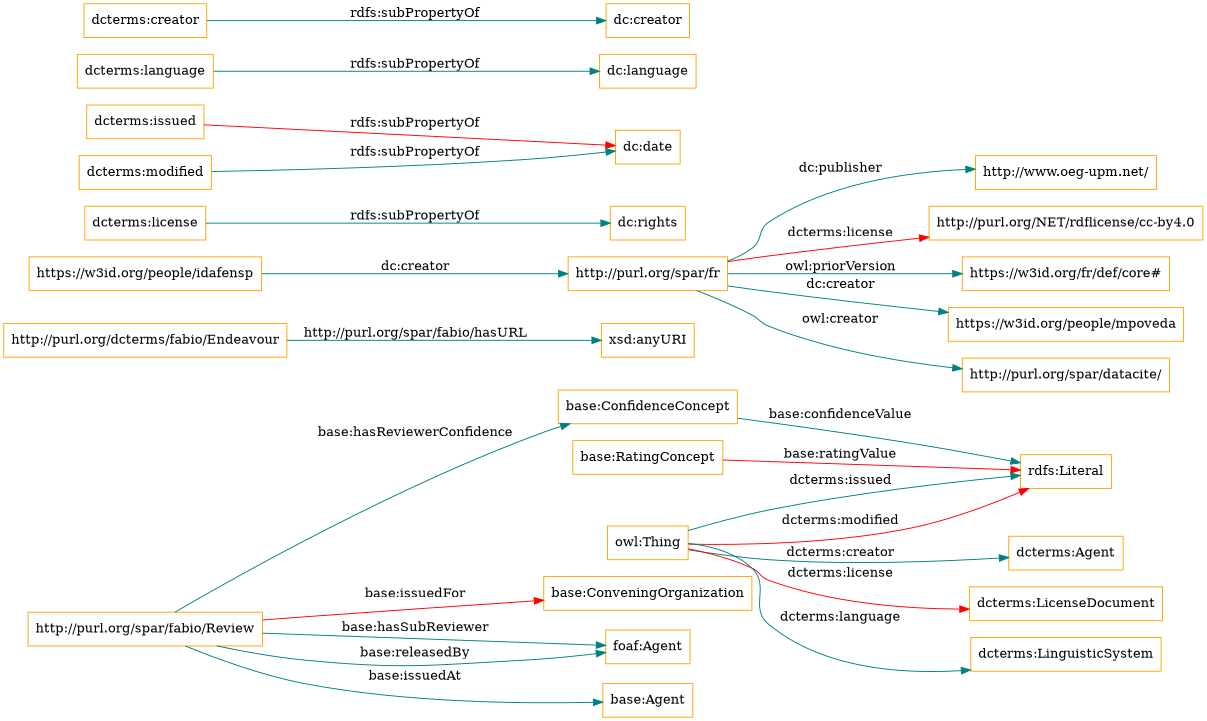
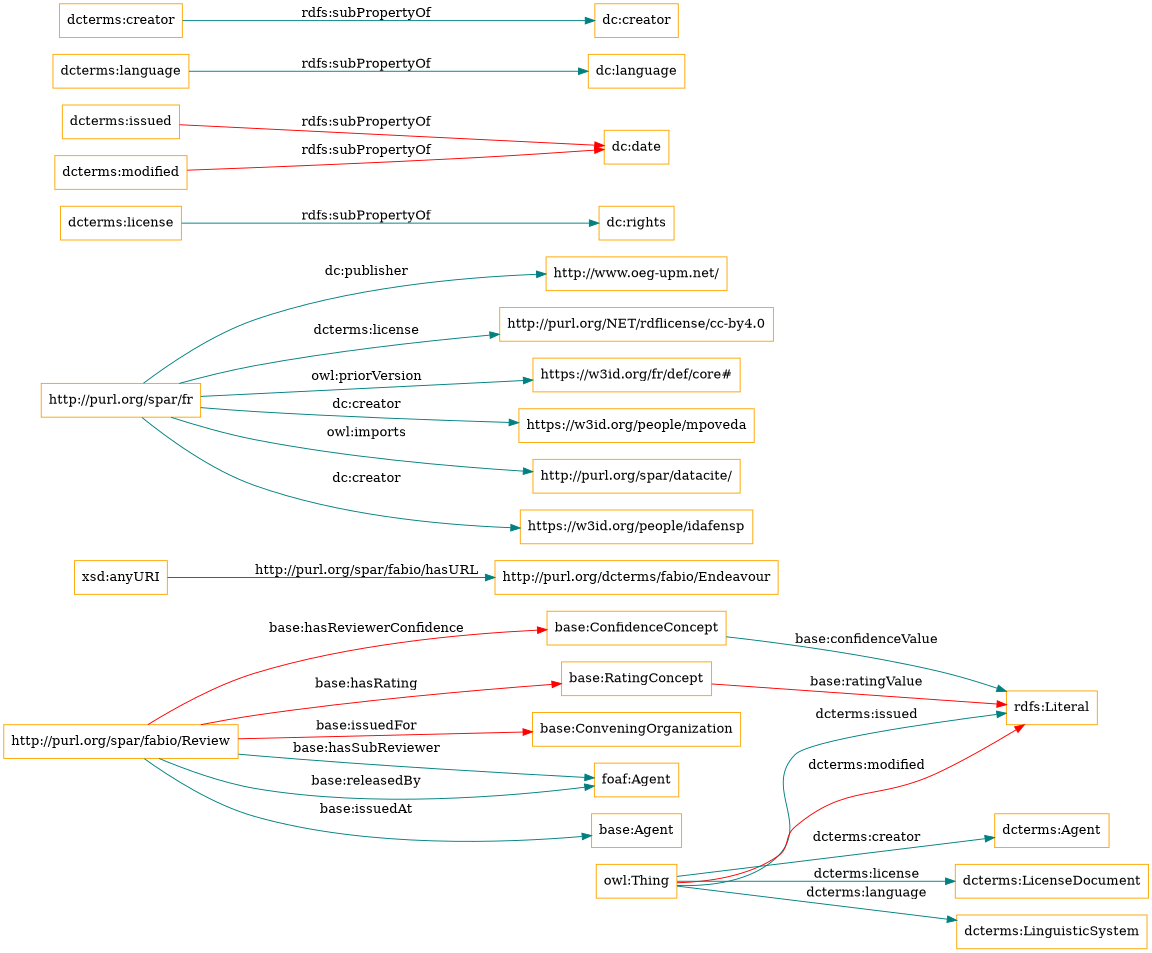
(409, 166) -> (391, 162)
(823, 249) -> (333, 353)
(410, 274) -> (316, 503)
(840, 319) -> (367, 433)
(439, 340) -> (326, 578)
(364, 511) -> (336, 653)
(820, 595) -> (811, 881)
none -> (376, 700)
